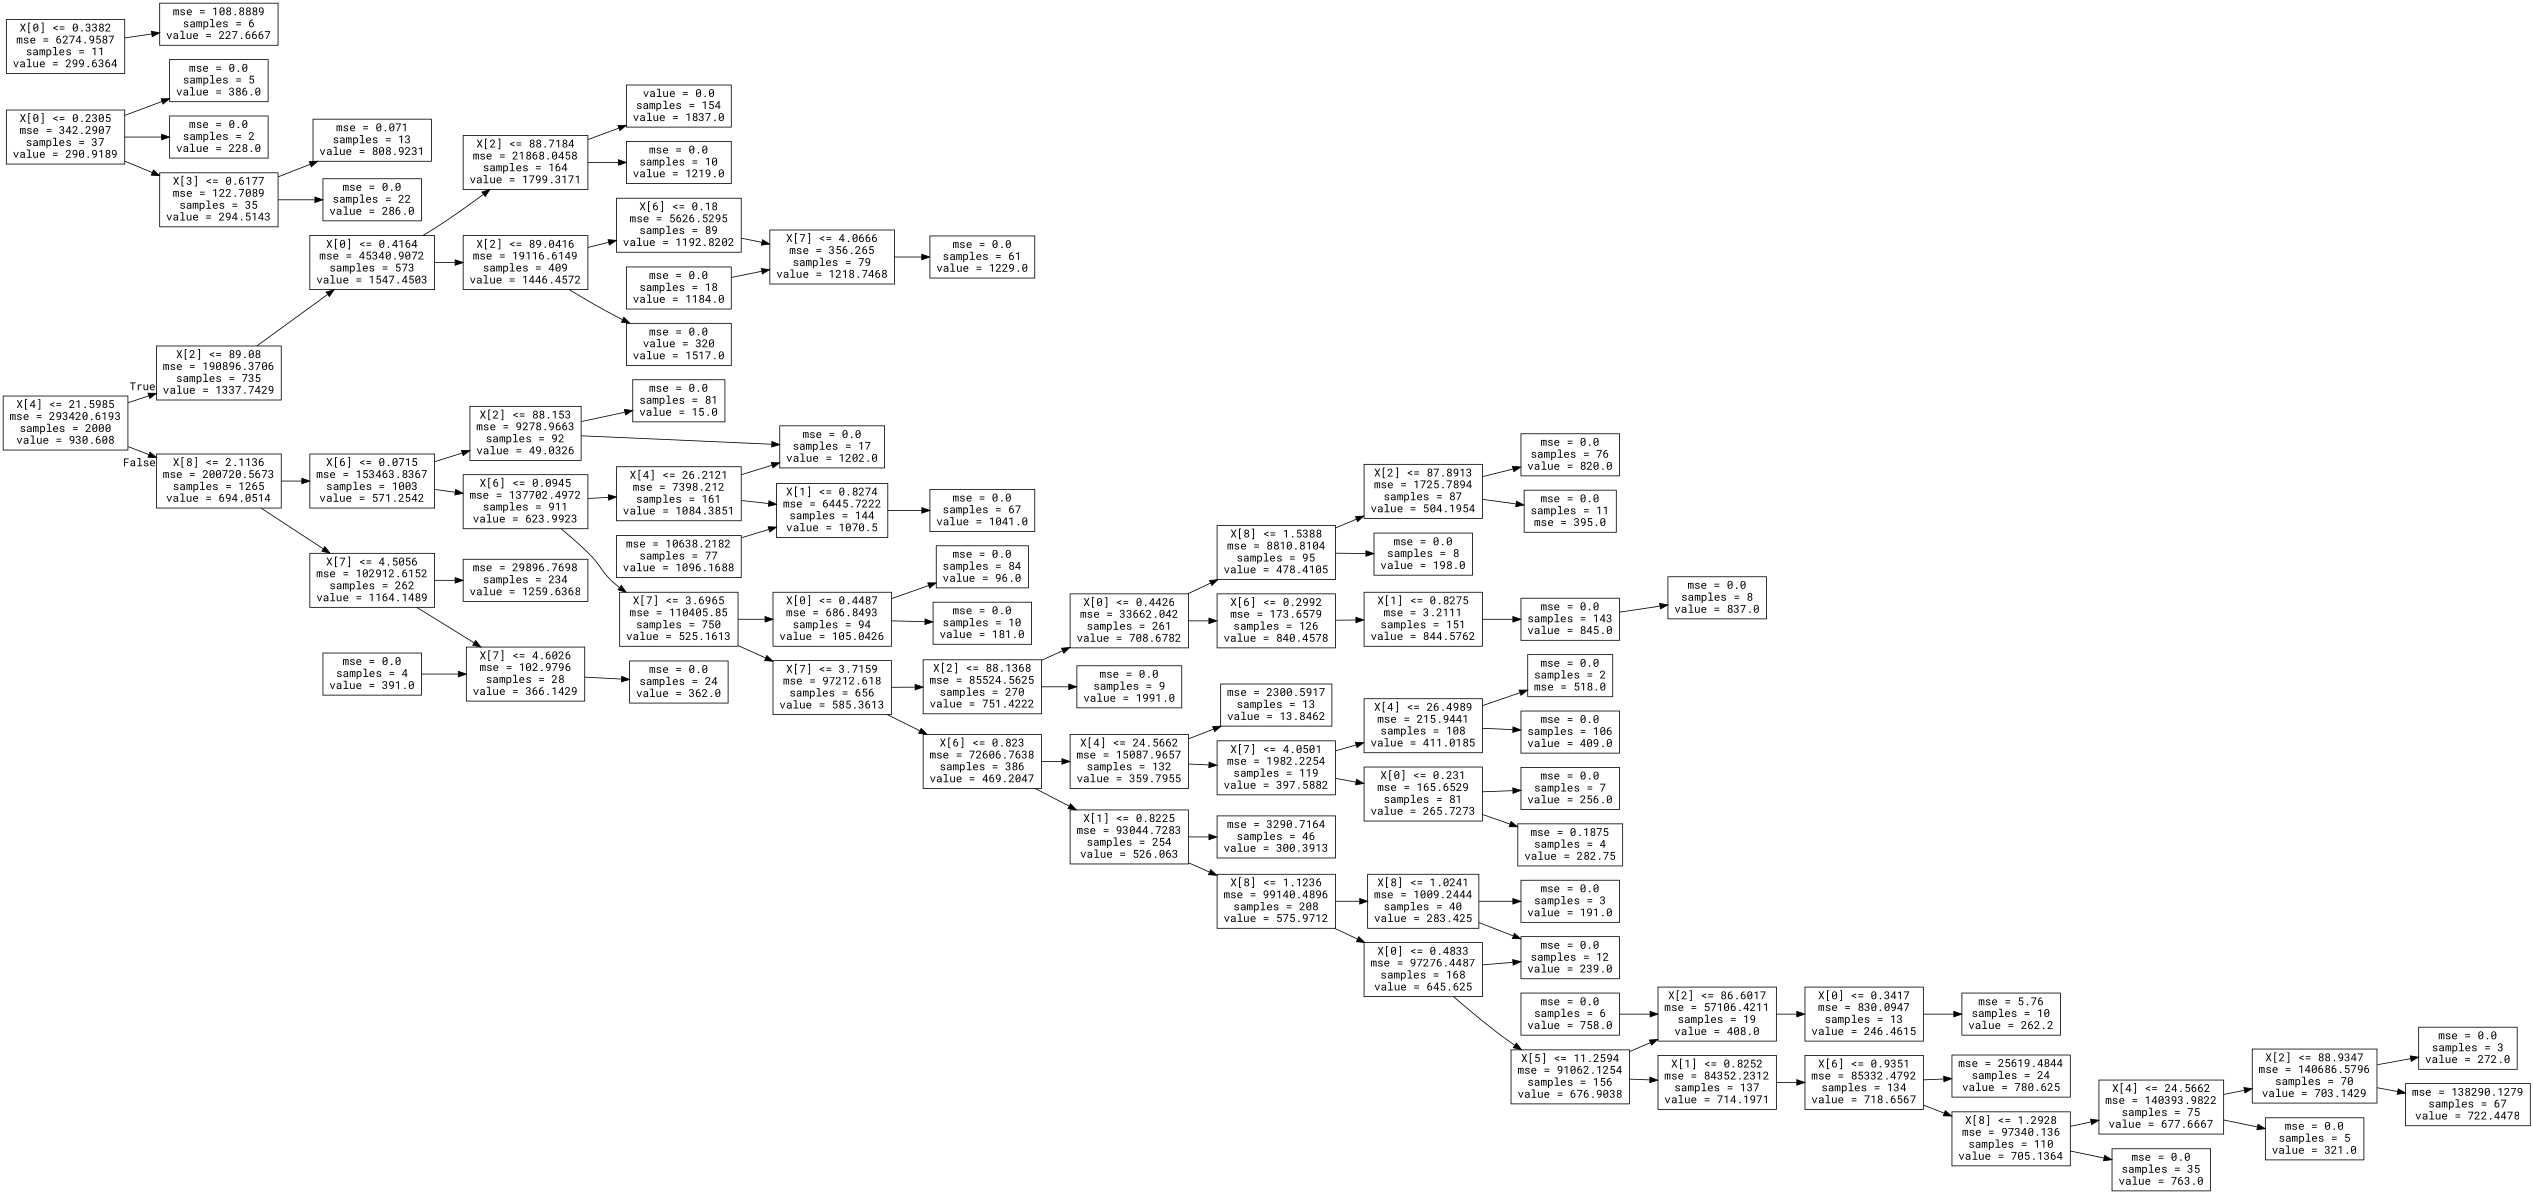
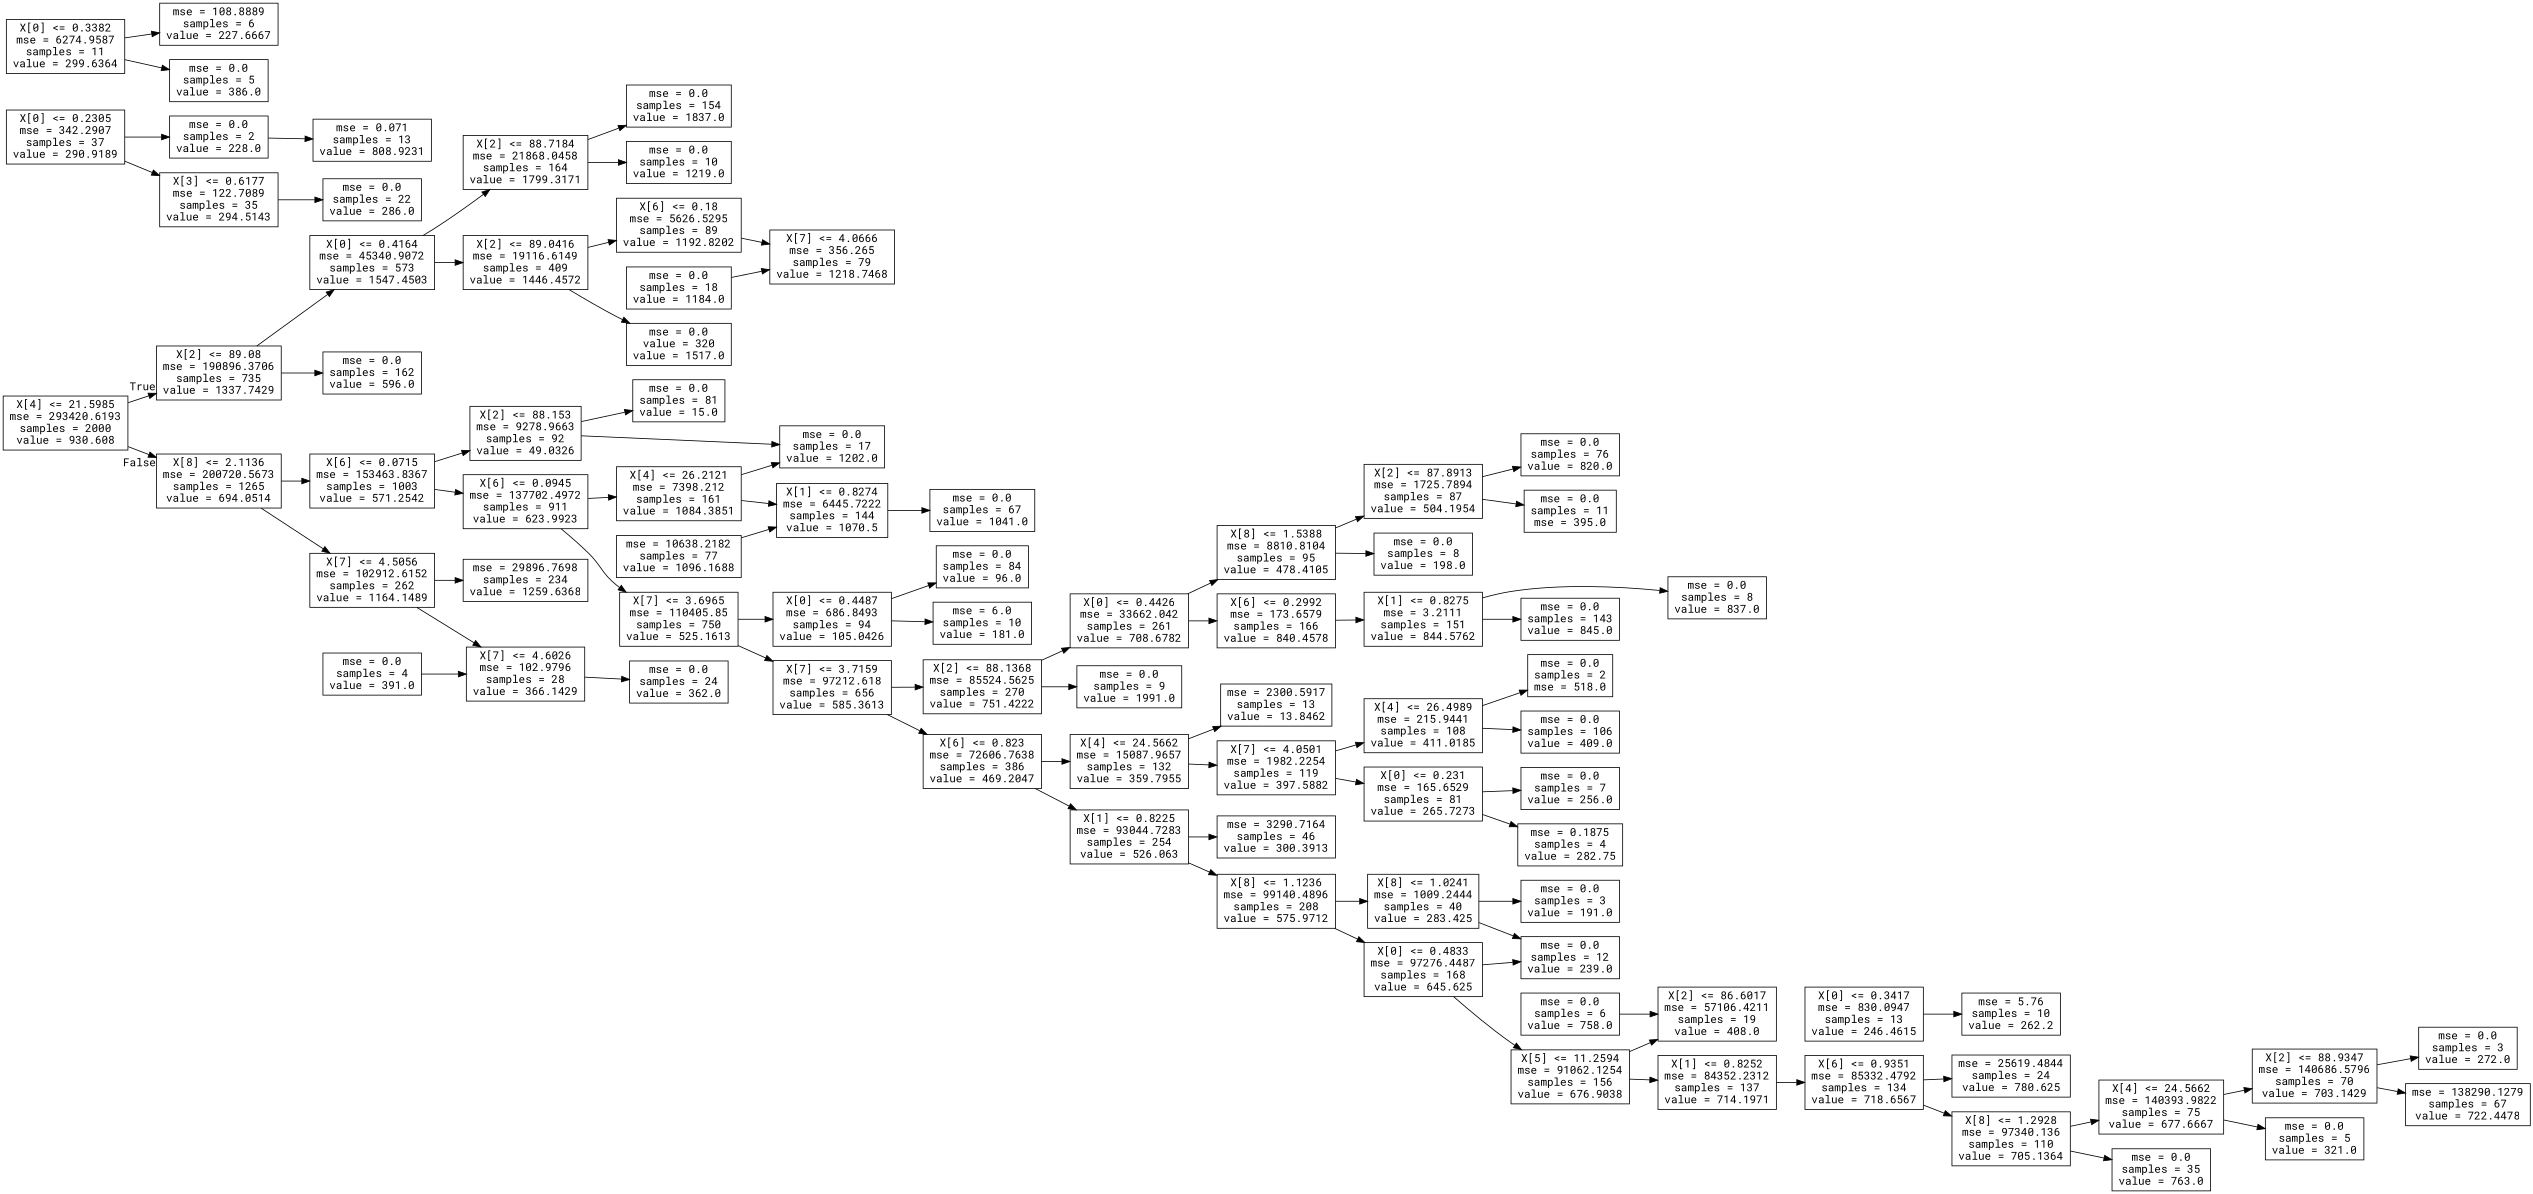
(679, 106) -> (679, 106)
(143, 108) -> (143, 64)
(294, 171) -> (287, 138)
(982, 257) -> none
none -> (372, 373)
(1640, 609) -> (1571, 587)
(1276, 621) -> (1276, 621)
(982, 623) -> (982, 623)
(1787, 1014) -> none
